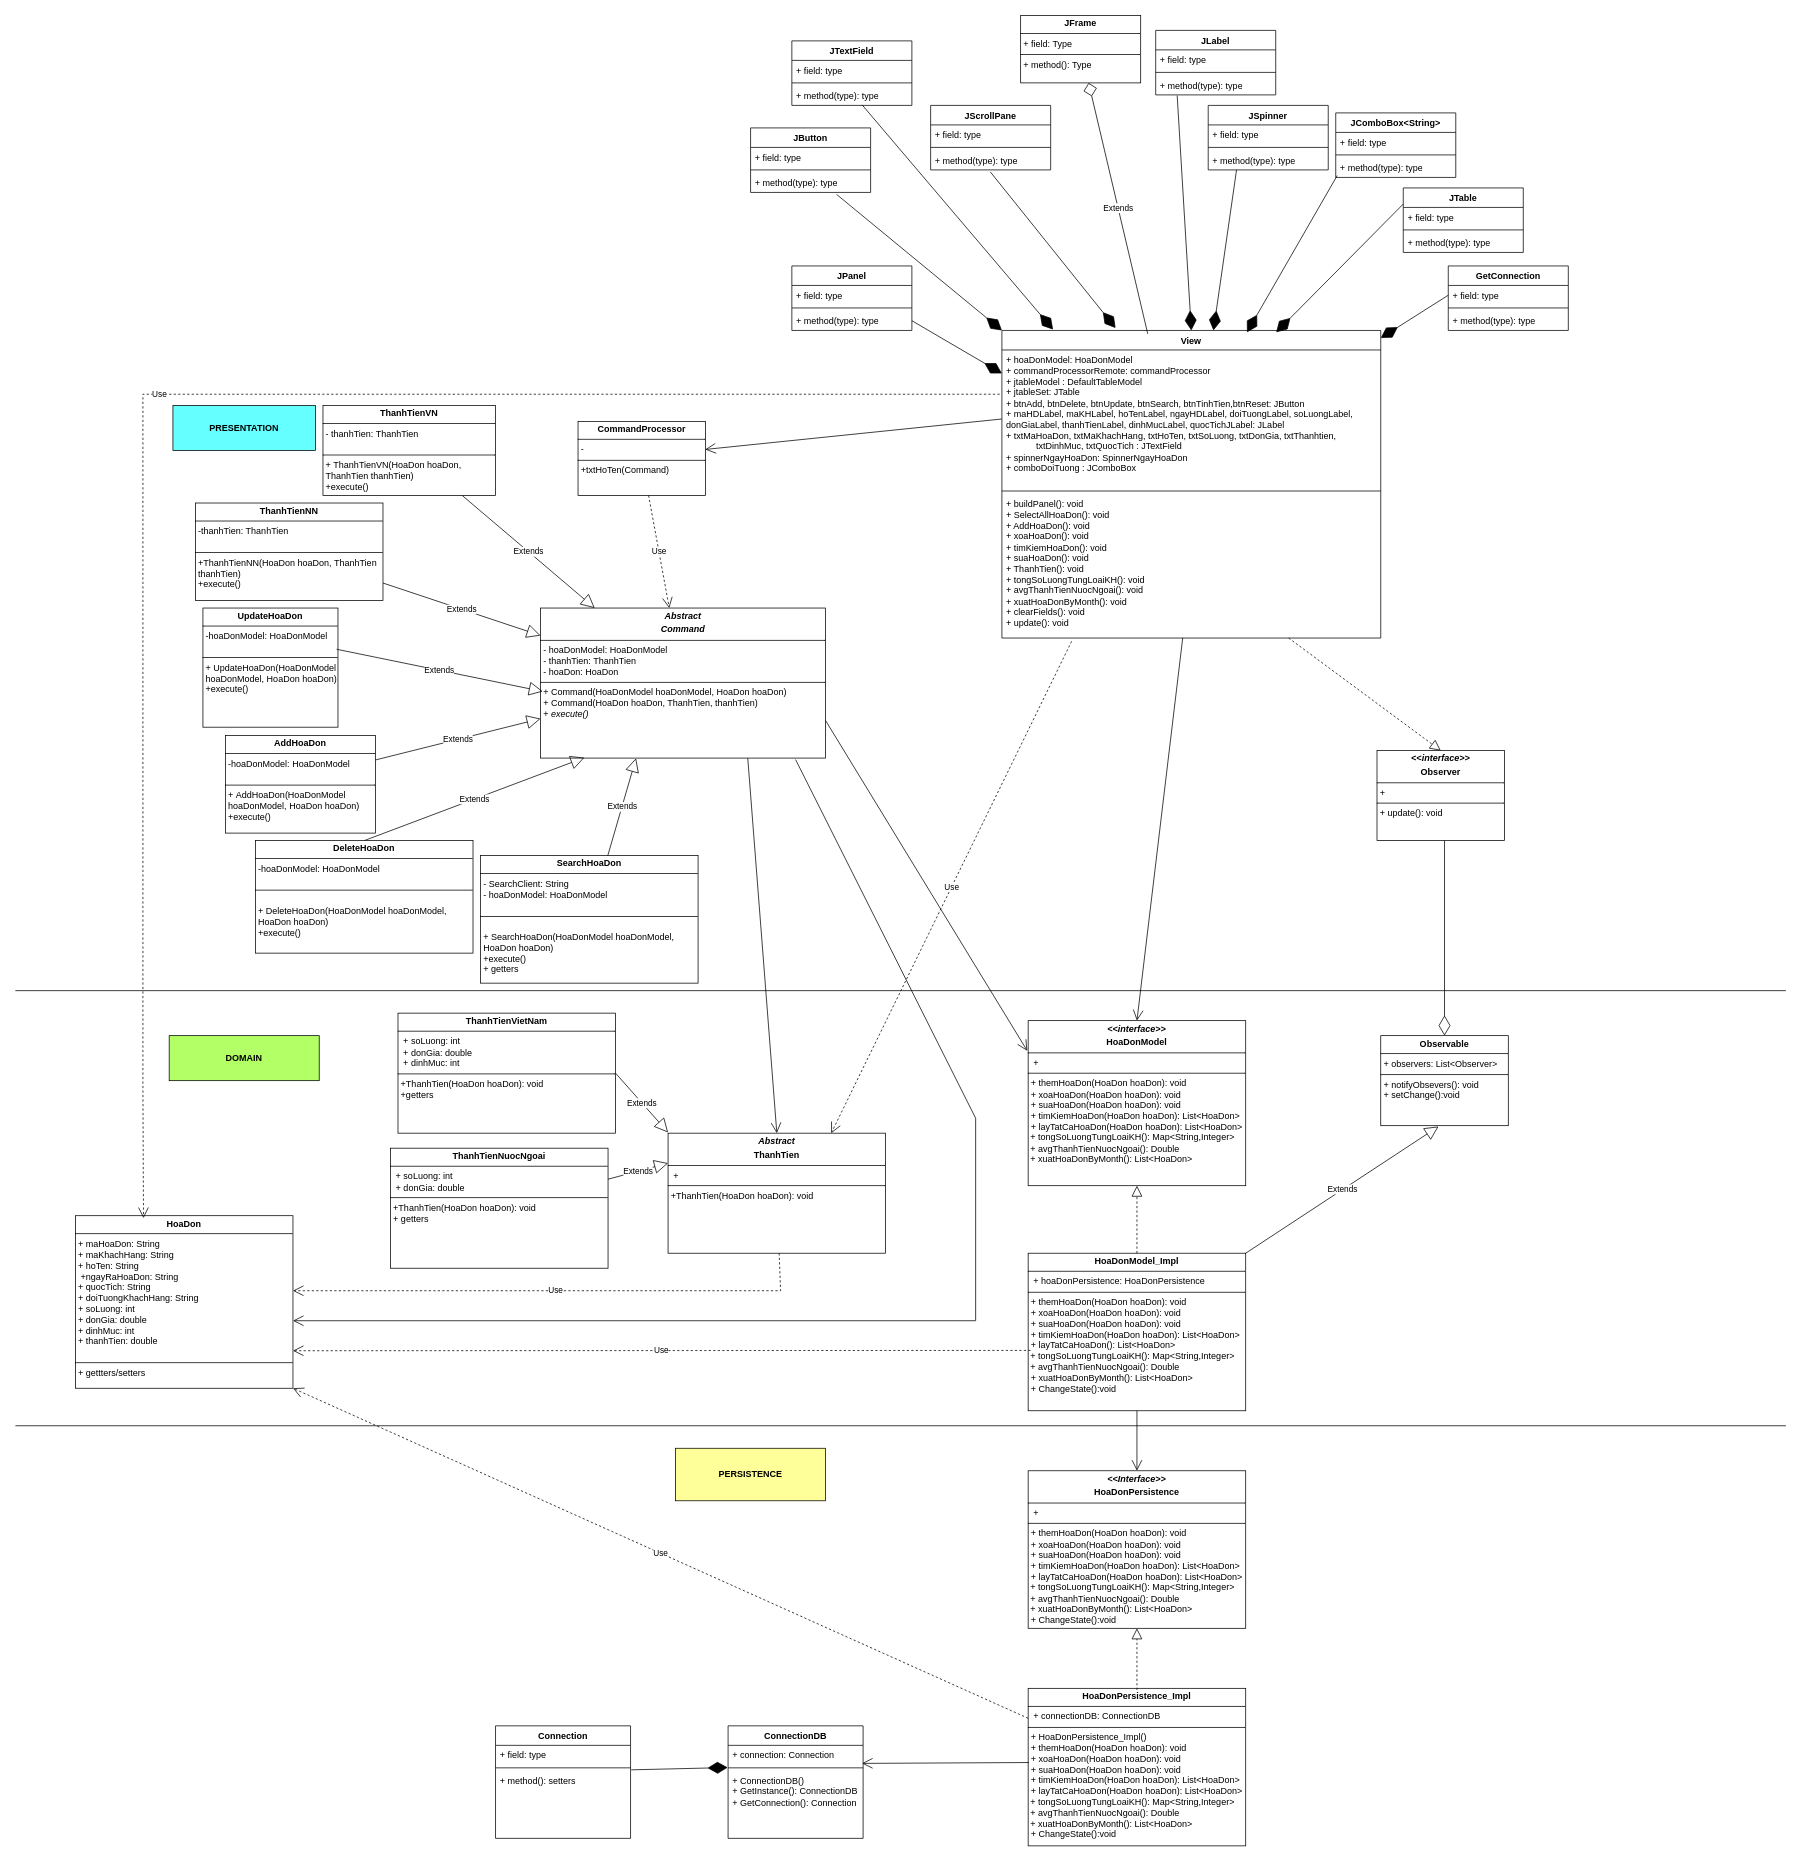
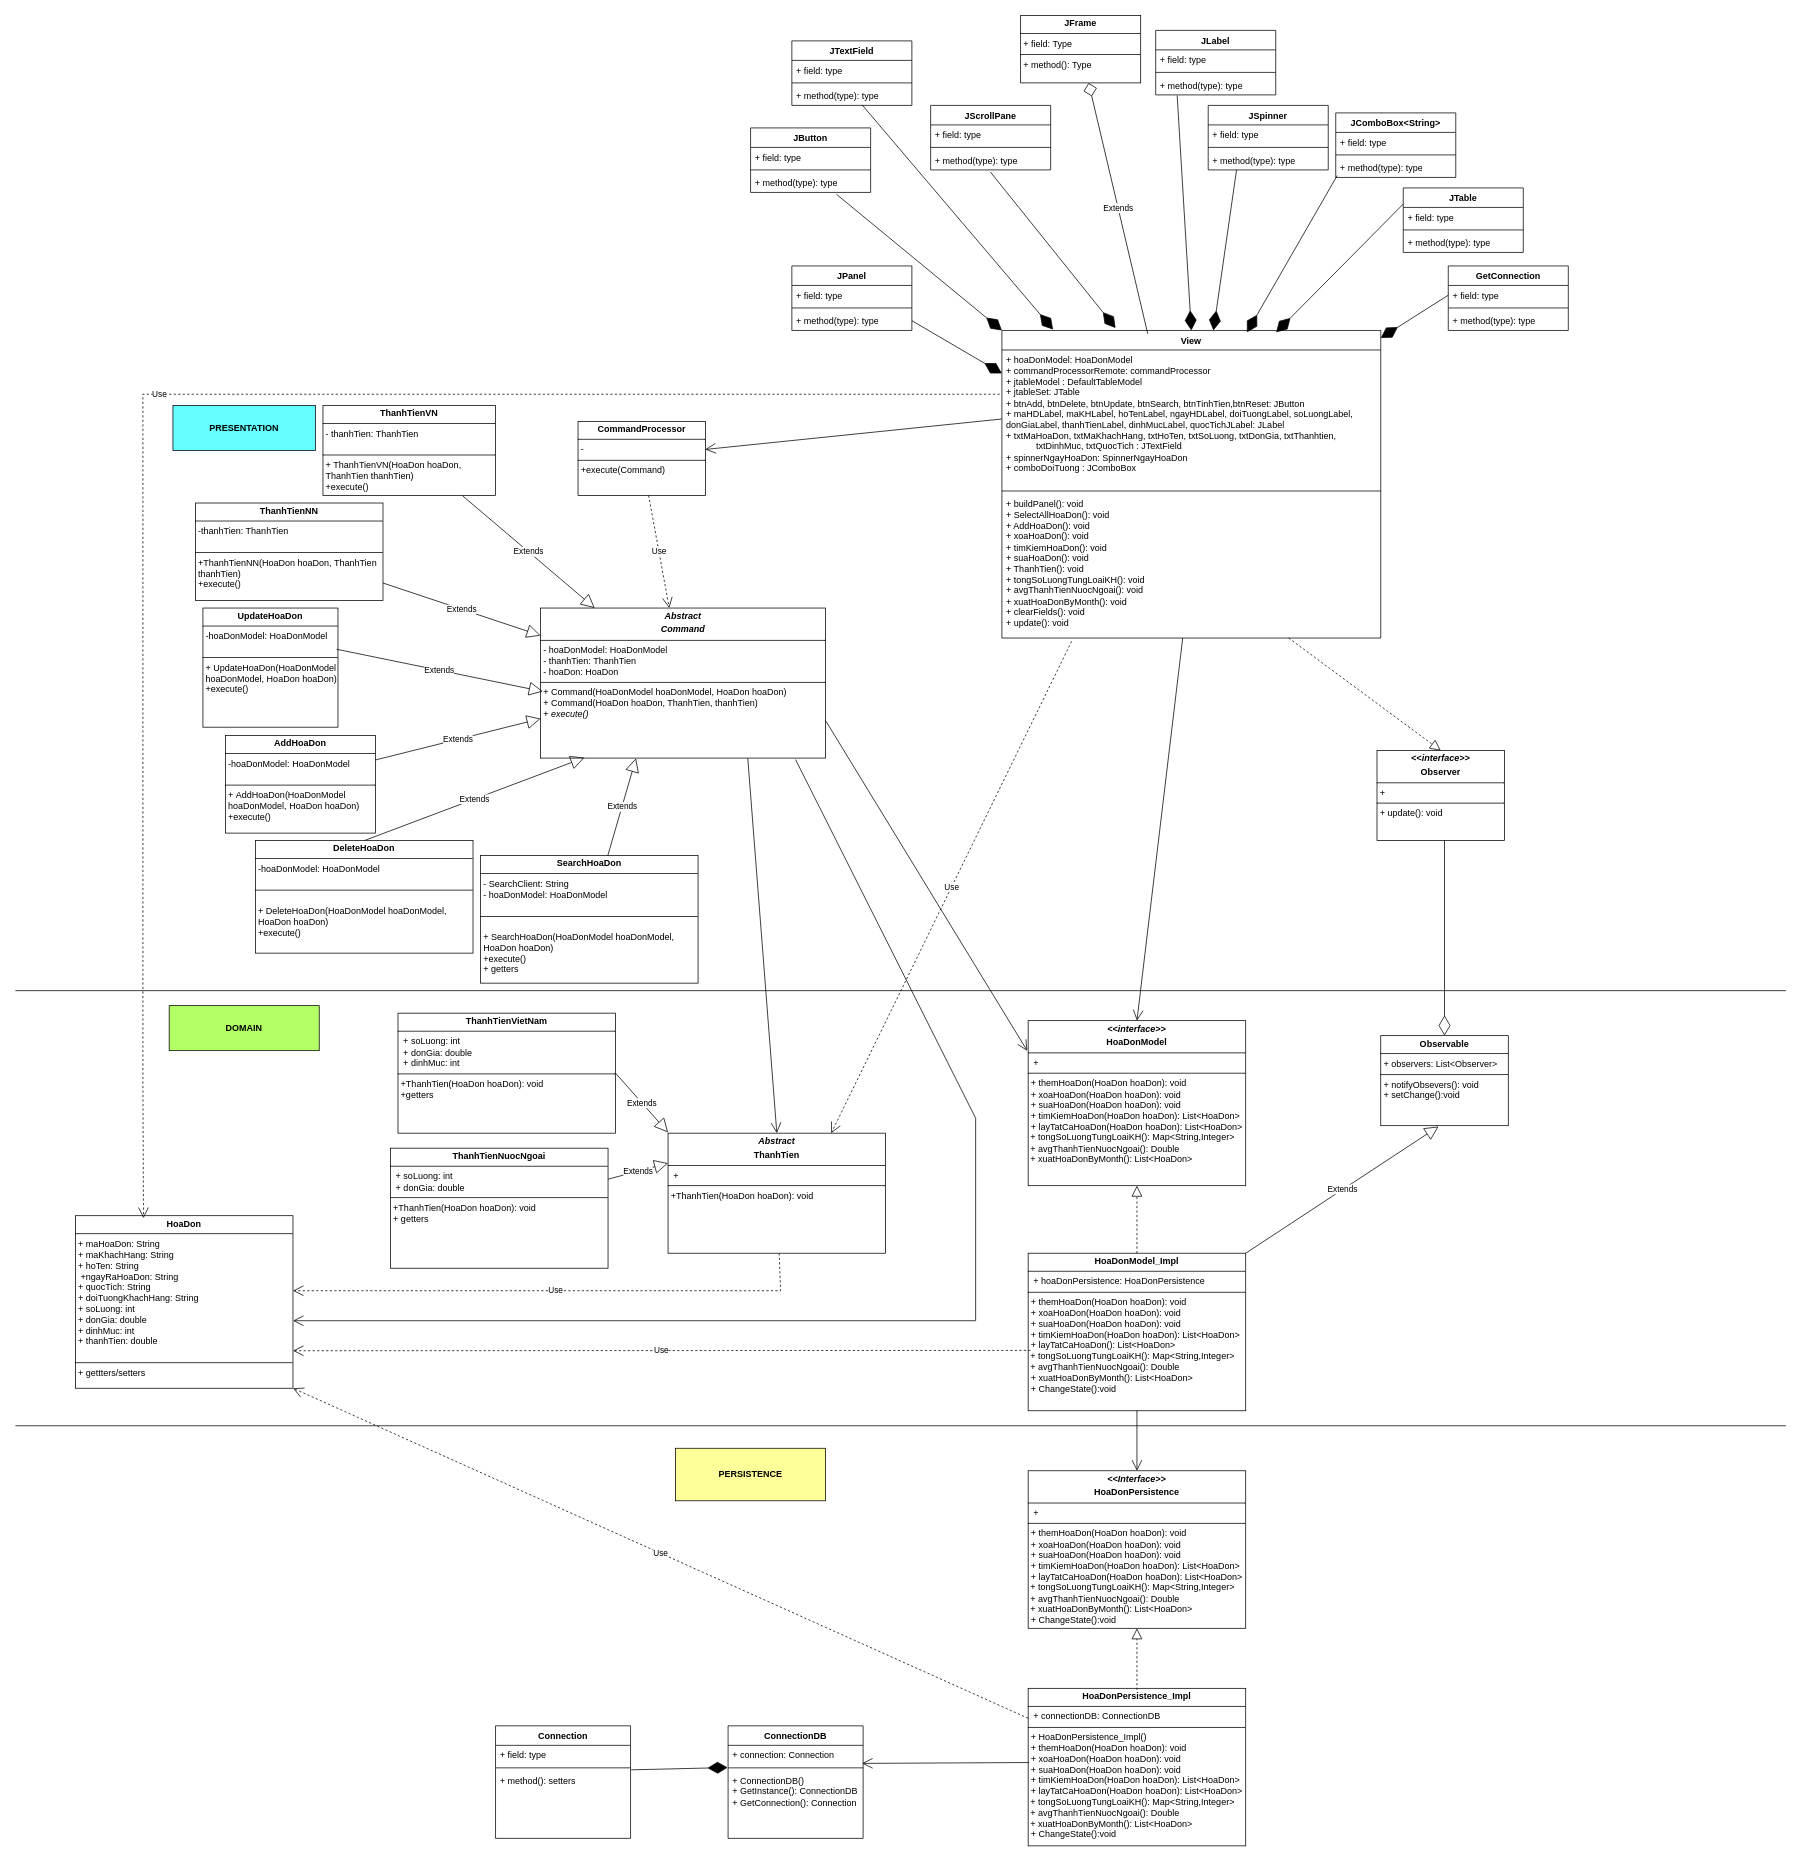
(623, 437) -> (621, 437)
(244, 1058) -> (244, 1028)
